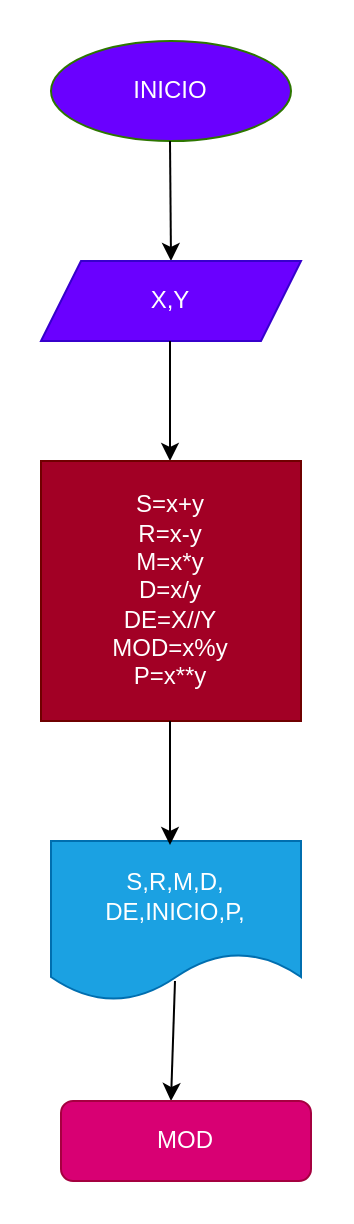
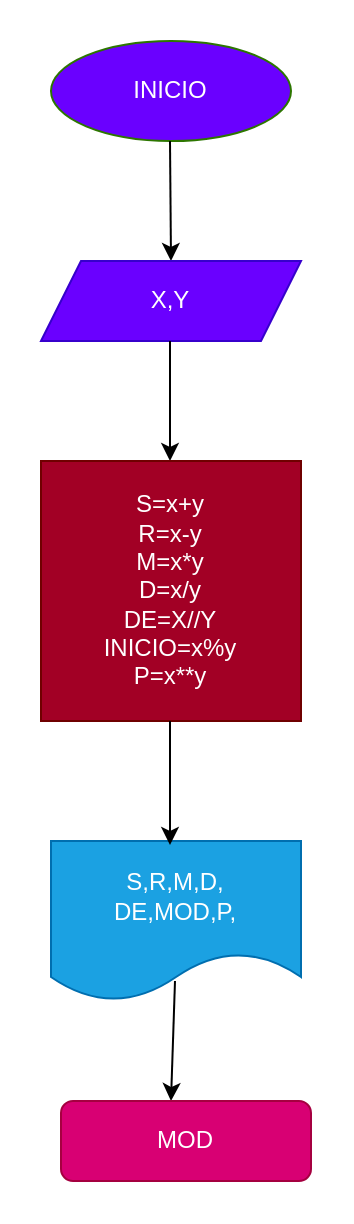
(171, 591) -> (171, 591)
(176, 897) -> (176, 897)
